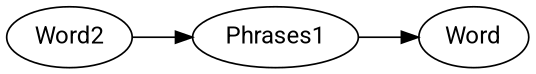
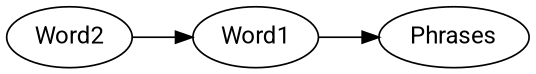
(275, 37) -> (256, 37)
(474, 37) -> (454, 37)
